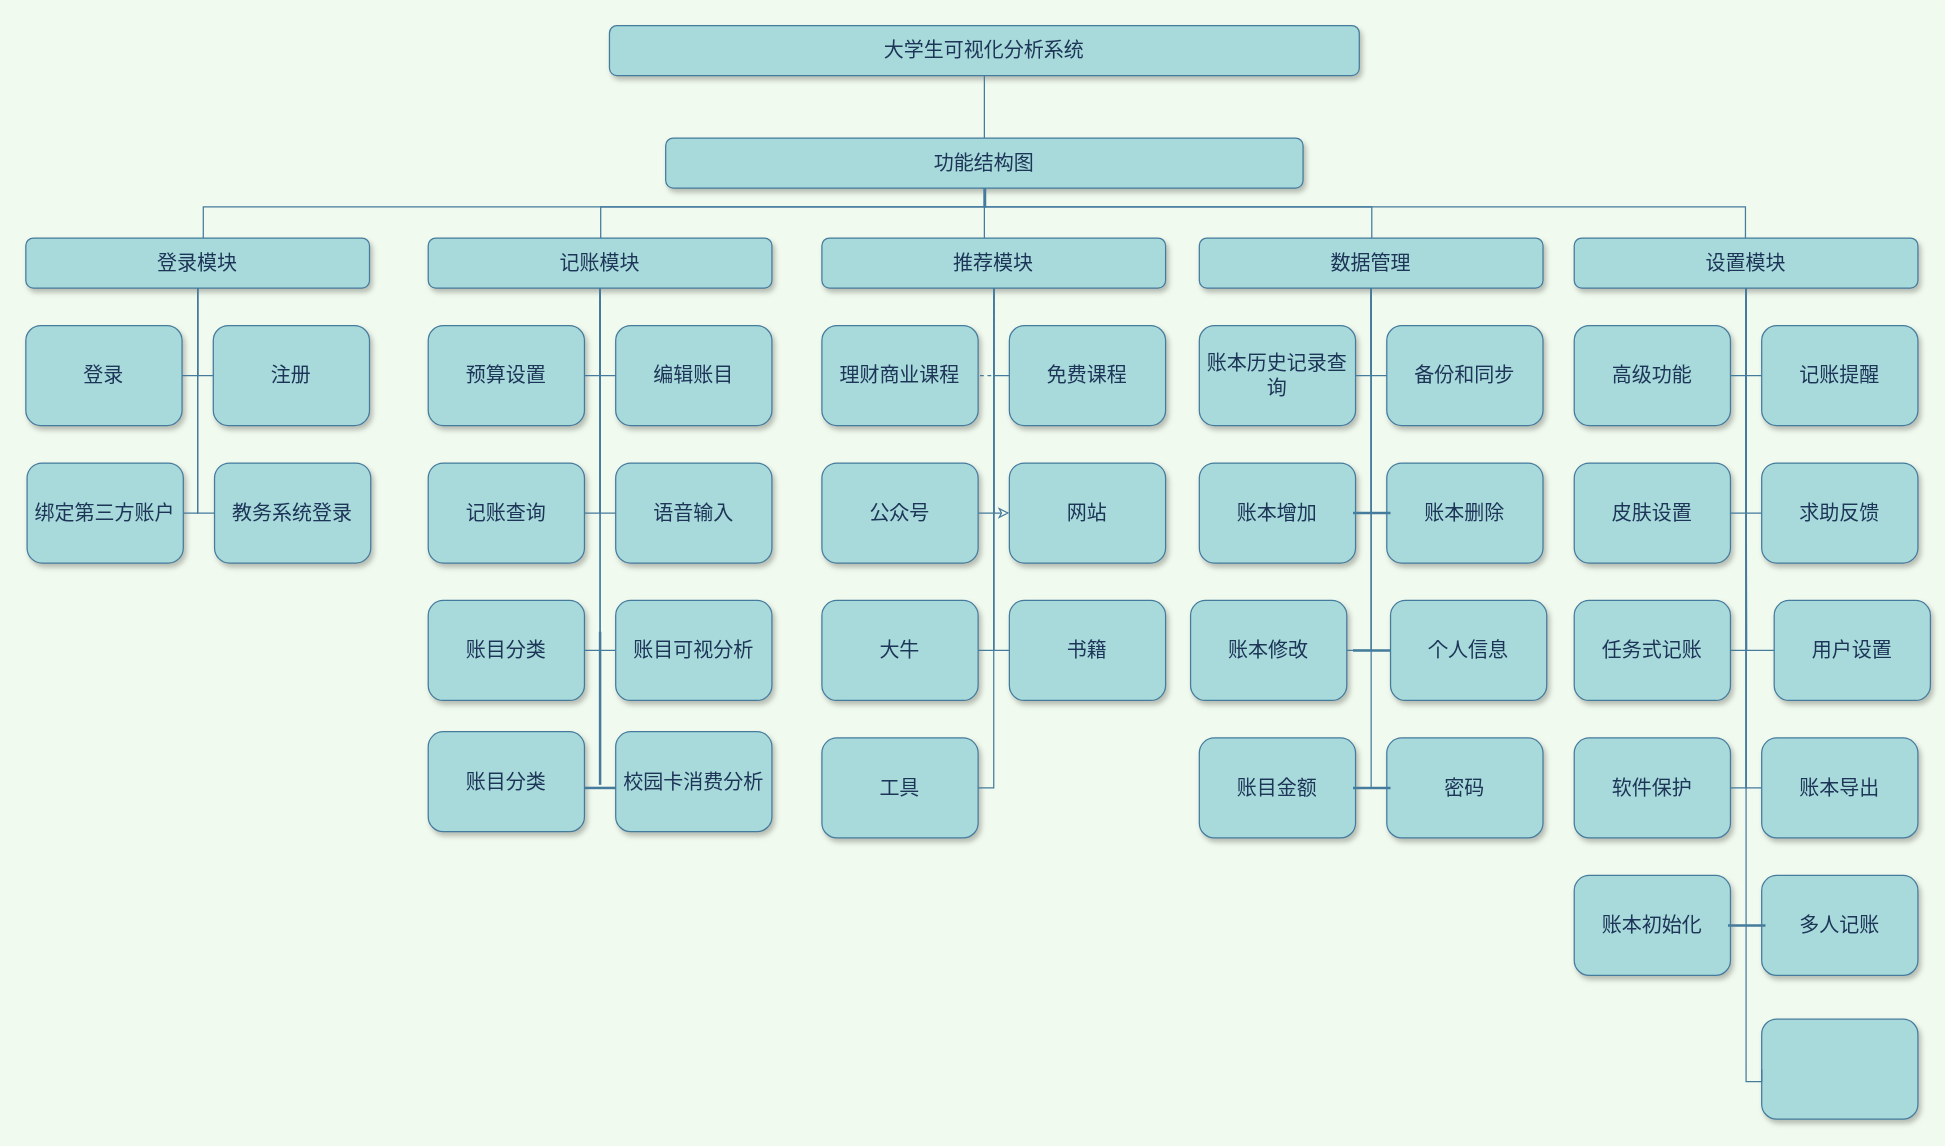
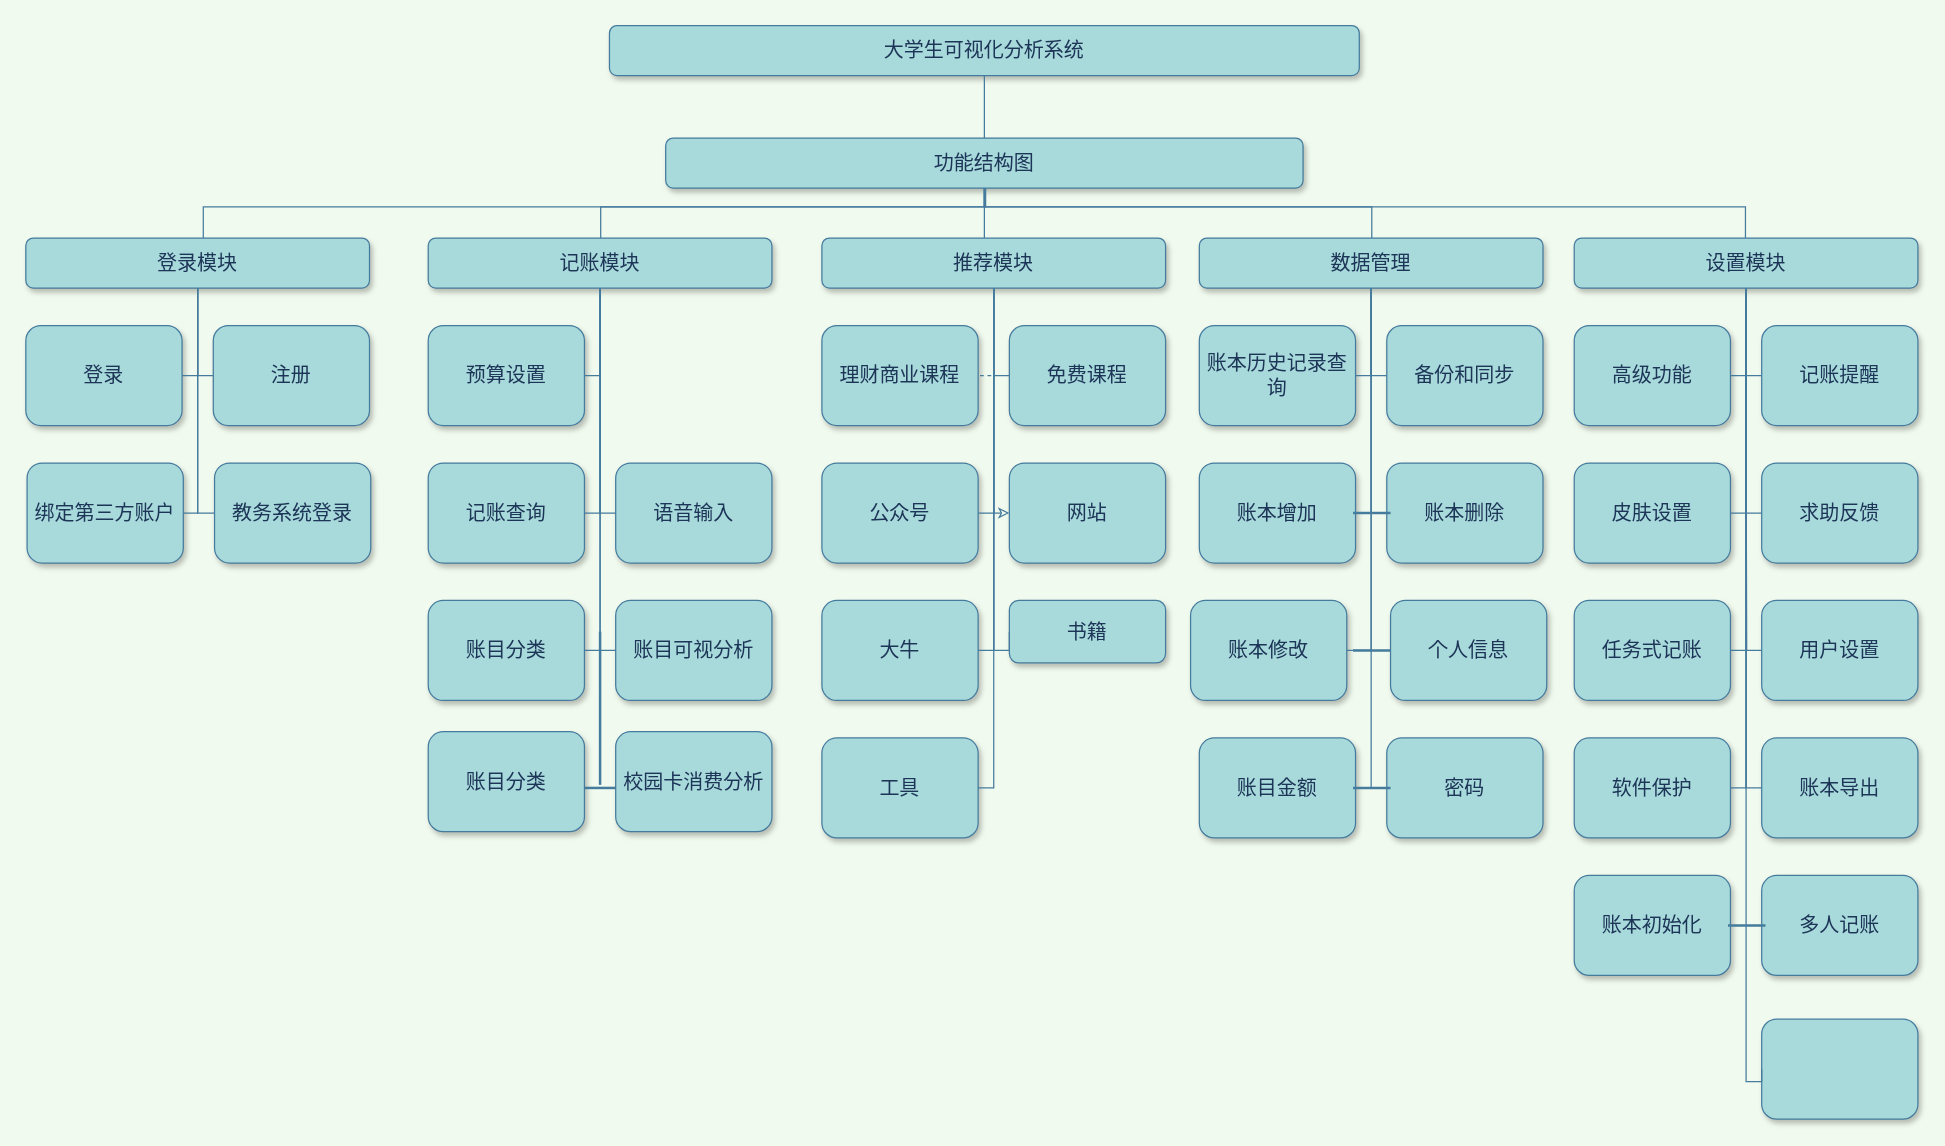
(609, 376) -> none
(694, 376) -> none
(1088, 651) -> (1088, 632)
(1853, 651) -> (1840, 651)
